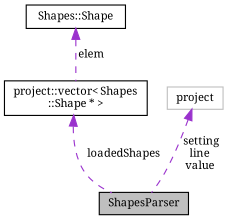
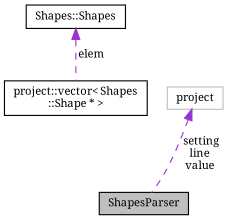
(76, 17) -> (76, 17)
(81, 166) -> none
